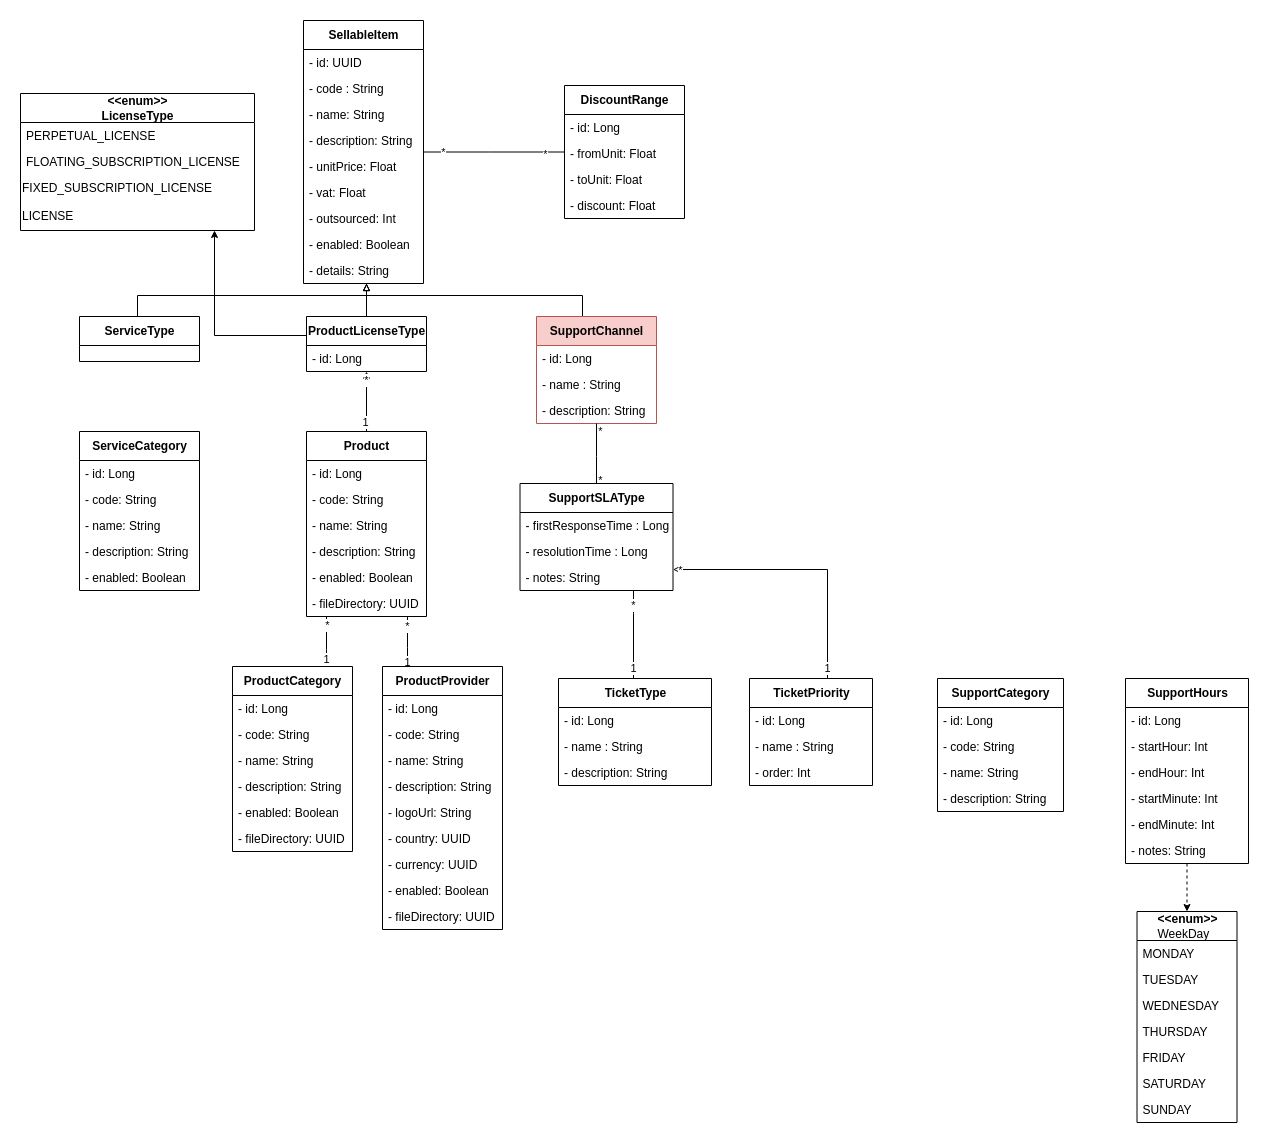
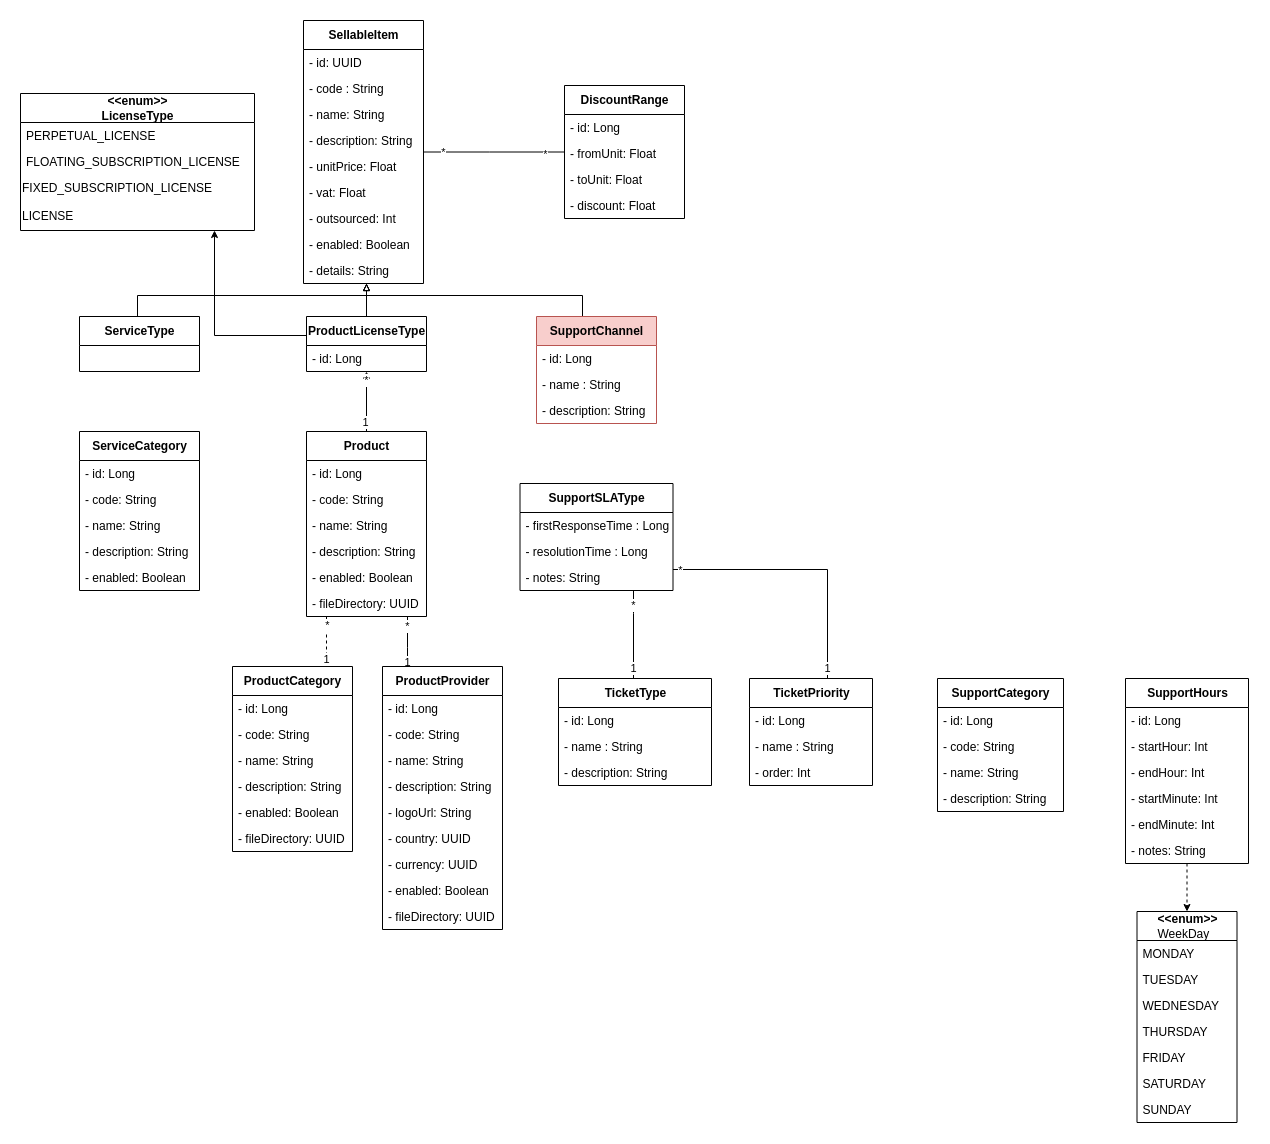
(140, 339) -> (140, 344)
(597, 455) -> none
(679, 570) -> (677, 570)
(327, 642) -> (327, 642)
